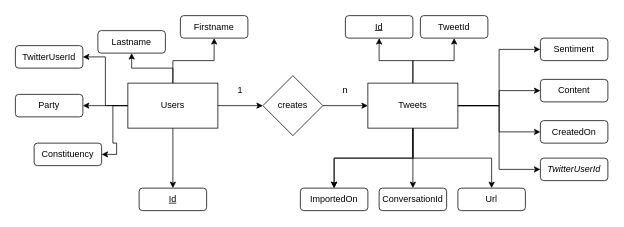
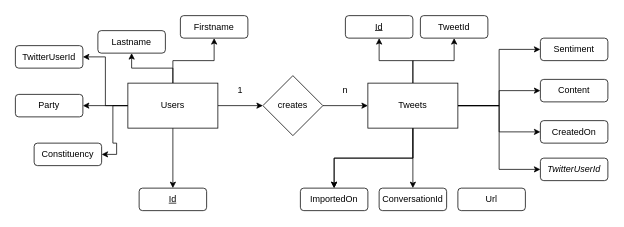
(492, 169) -> none
